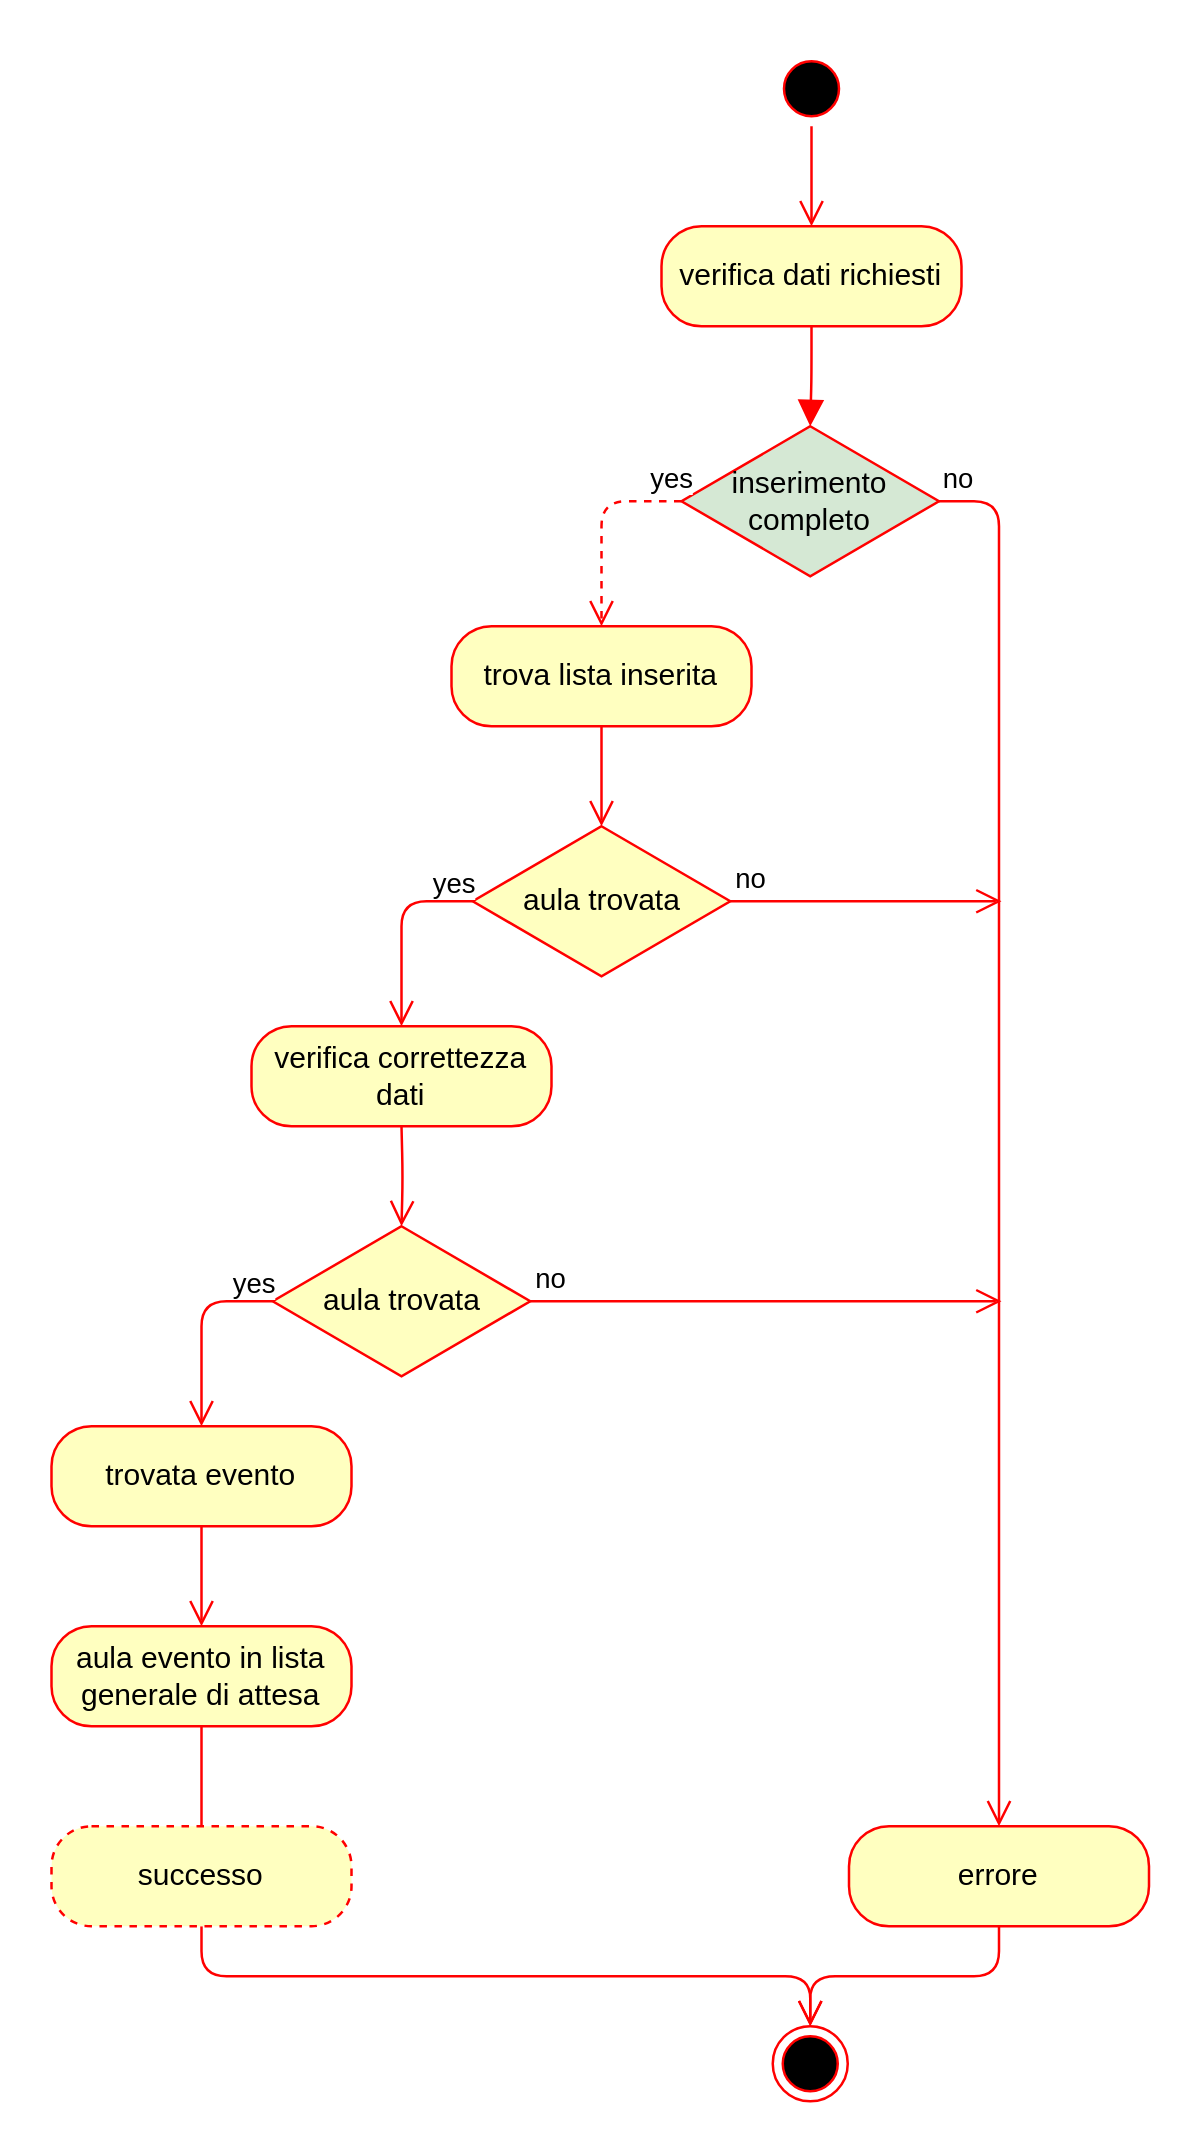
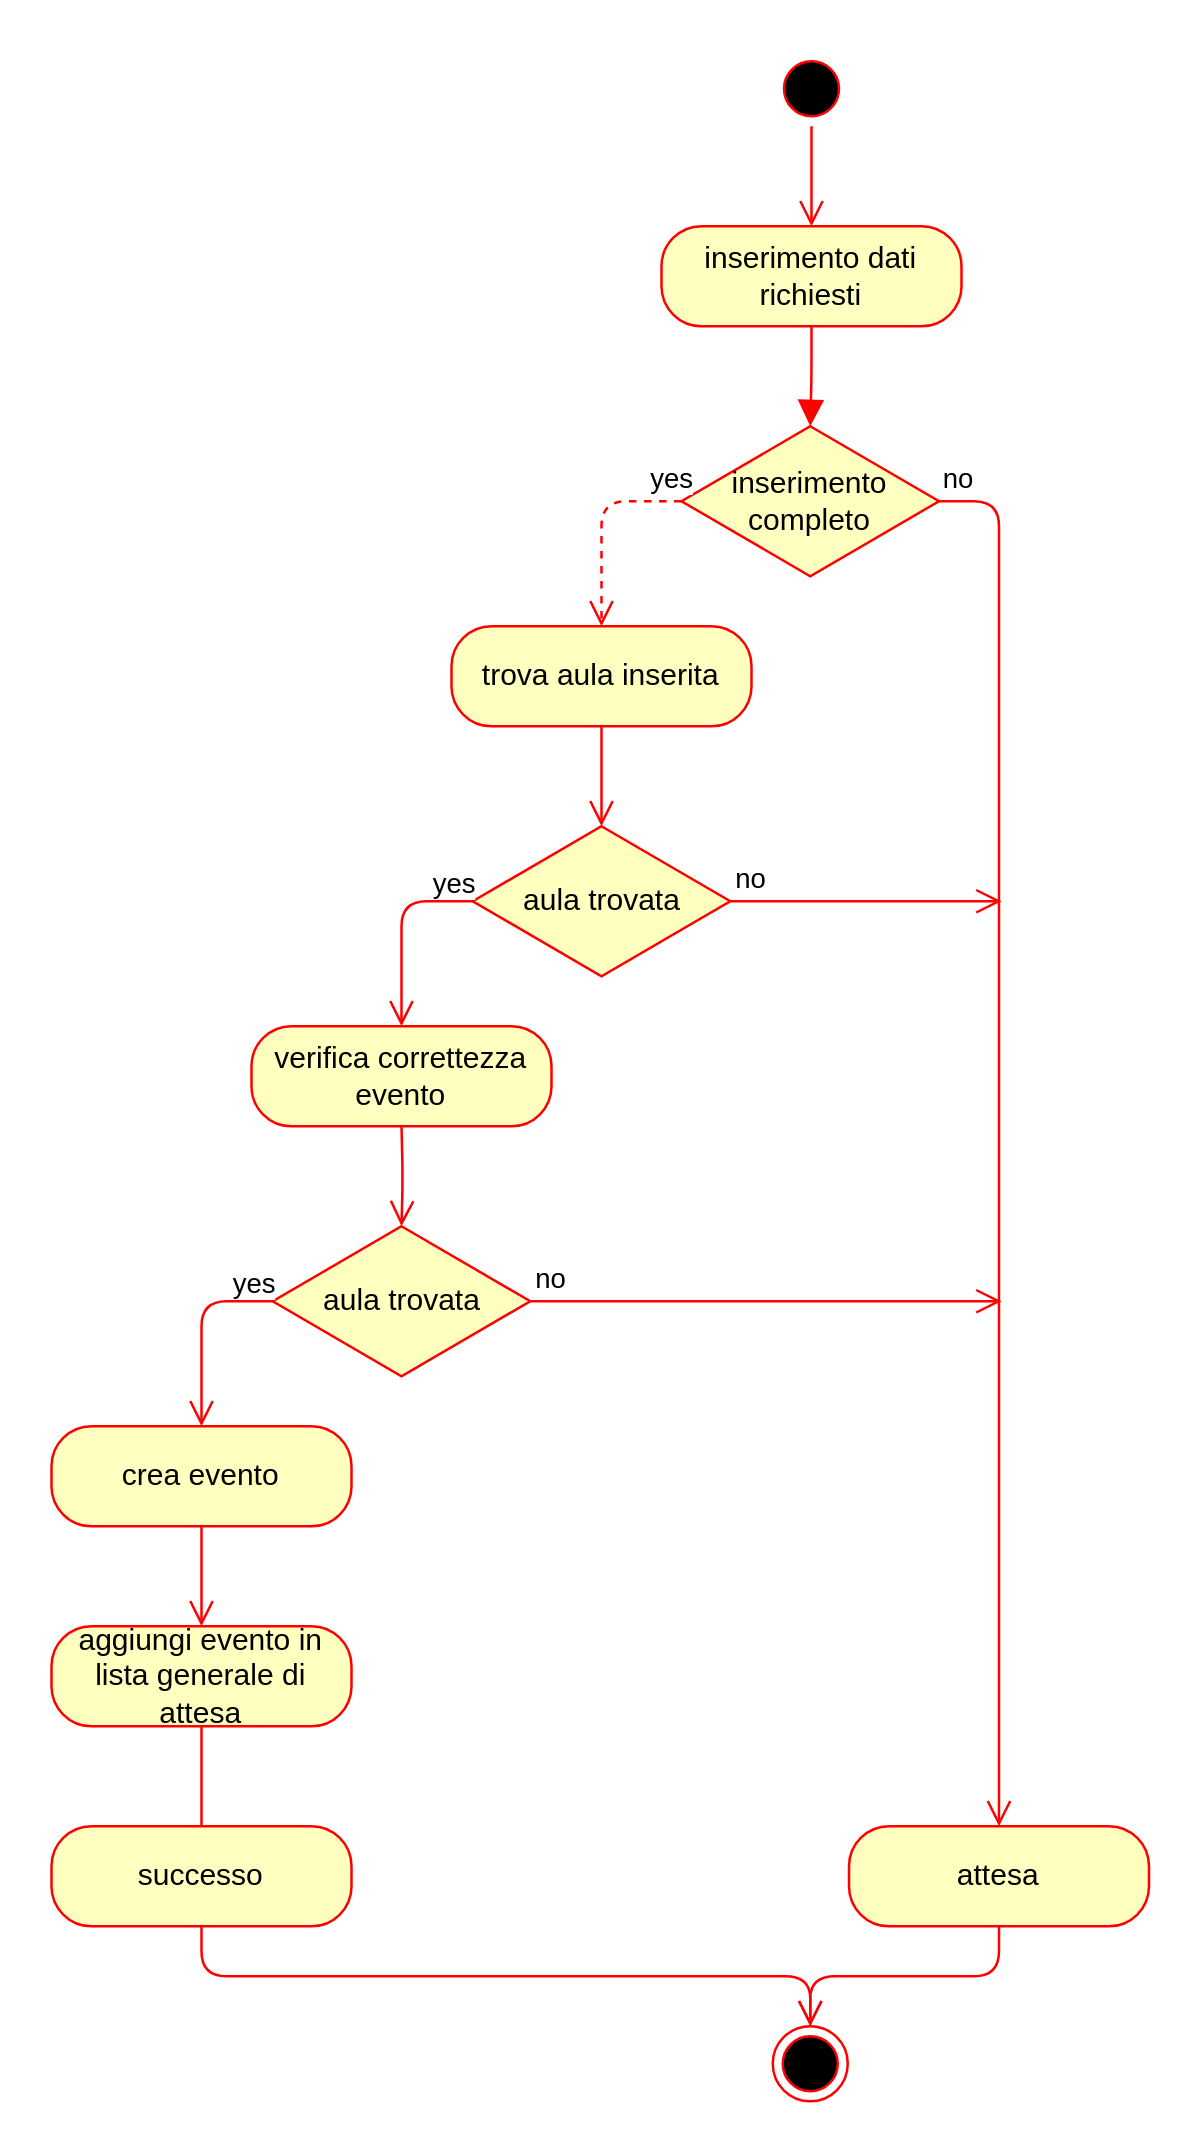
(811, 276) -> (811, 276)
(810, 501) -> (810, 501)
(601, 676) -> (601, 676)
(401, 1076) -> (401, 1076)
(201, 1476) -> (201, 1476)
(201, 1676) -> (201, 1676)
(201, 1876) -> (201, 1876)
(999, 1876) -> (999, 1876)
